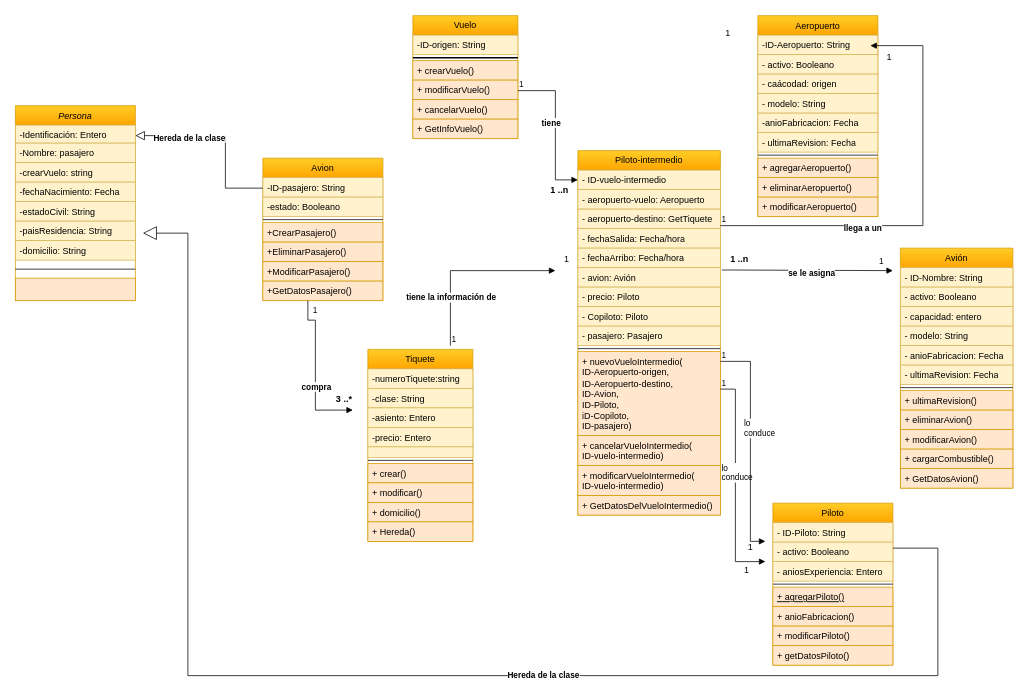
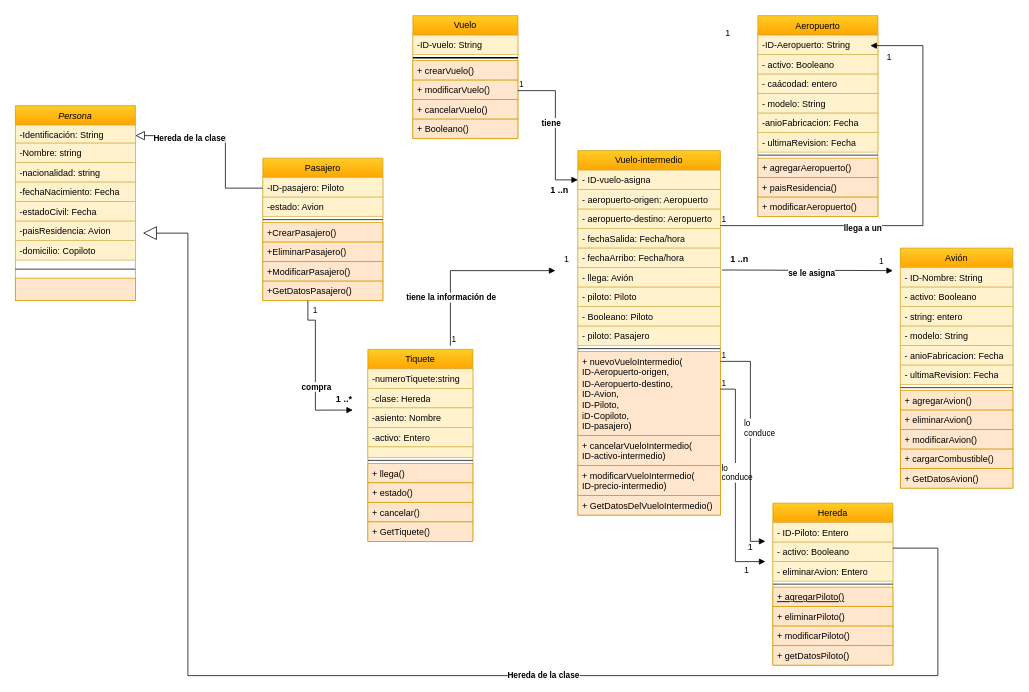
(458, 46) -> (456, 46)
(803, 84) -> (804, 84)
(455, 130) -> (445, 130)
(72, 135) -> (70, 135)
(60, 153) -> (54, 153)
(649, 160) -> (649, 160)
(323, 168) -> (323, 168)
(63, 173) -> (65, 173)
(631, 181) -> (622, 181)
(314, 188) -> (313, 188)
(813, 188) -> (803, 188)
(650, 205) -> (650, 205)
(306, 207) -> (299, 207)
(63, 212) -> (62, 212)
(650, 225) -> (650, 225)
(70, 231) -> (68, 231)
(57, 251) -> (61, 251)
(612, 278) -> (611, 278)
(616, 298) -> (615, 298)
(620, 317) -> (621, 317)
(948, 317) -> (941, 317)
(629, 337) -> (622, 337)
(344, 399) -> (344, 399)
(403, 399) -> (404, 399)
(944, 401) -> (943, 401)
(409, 418) -> (409, 418)
(407, 438) -> (407, 438)
(643, 451) -> (643, 451)
(394, 474) -> (392, 474)
(645, 481) -> (645, 481)
(402, 493) -> (396, 493)
(399, 513) -> (400, 513)
(833, 513) -> (833, 513)
(396, 532) -> (405, 532)
(818, 533) -> (819, 533)
(834, 577) -> (827, 572)
(820, 617) -> (815, 617)
